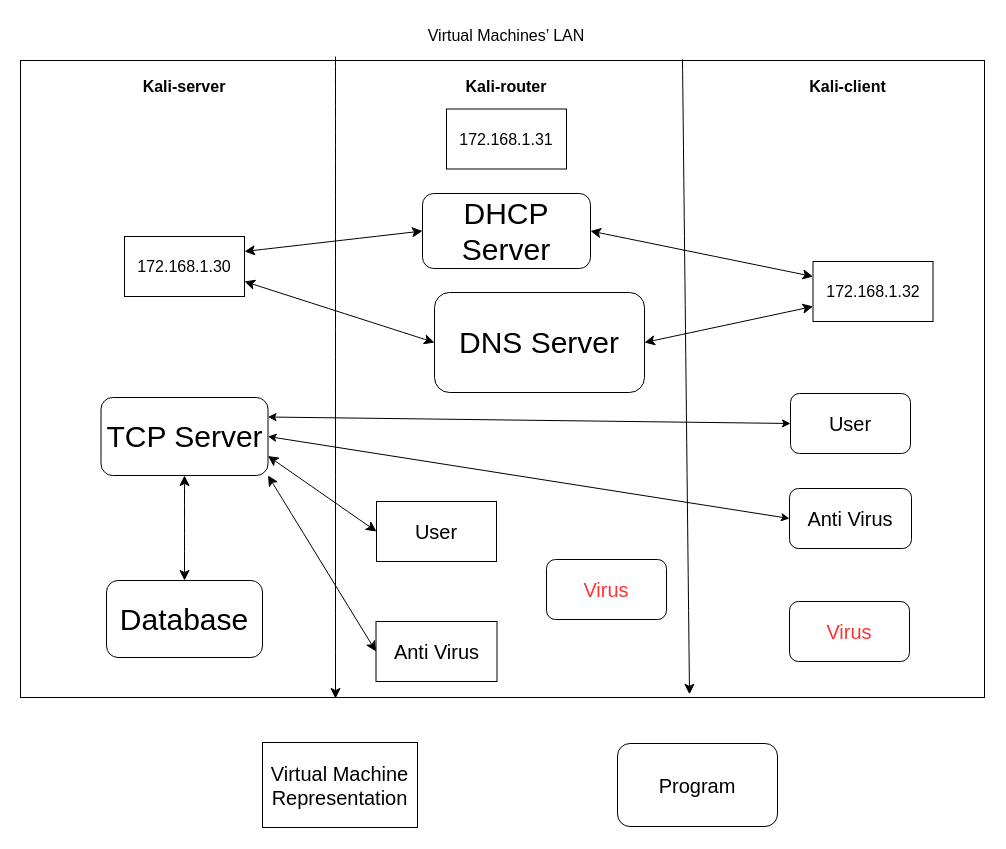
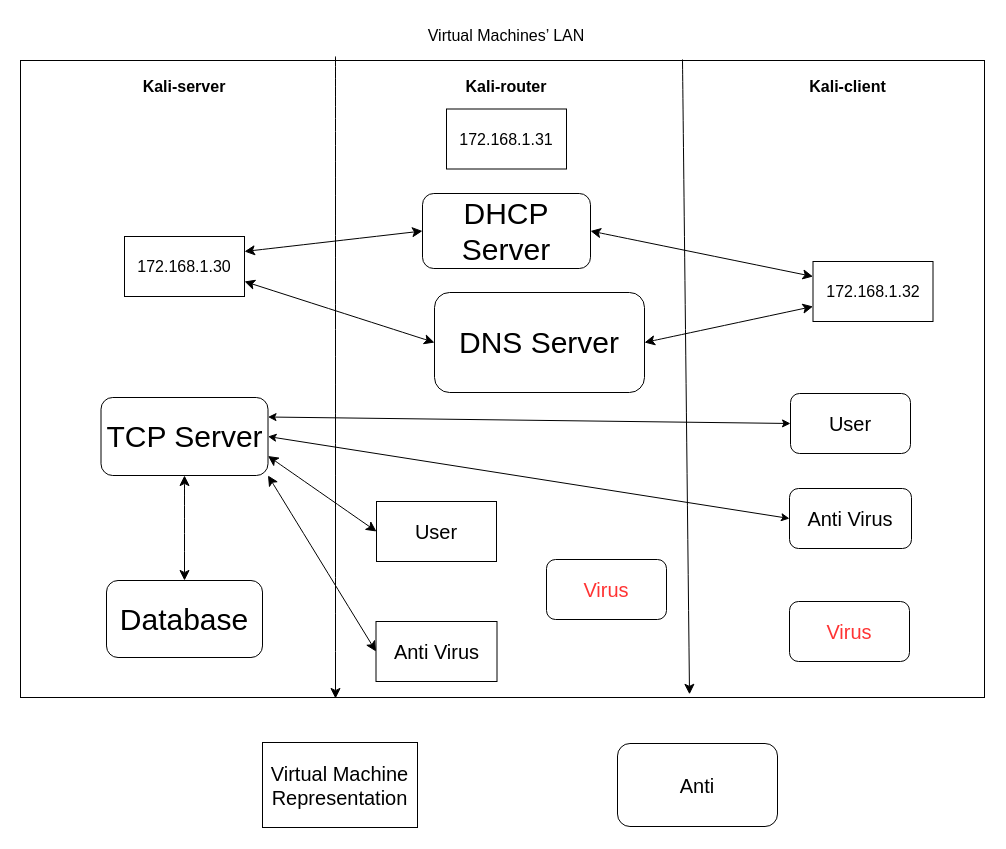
(698, 786) -> (698, 786)
